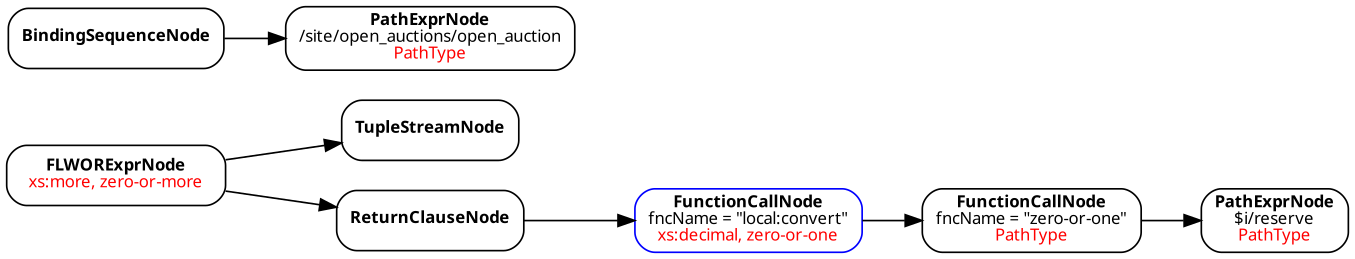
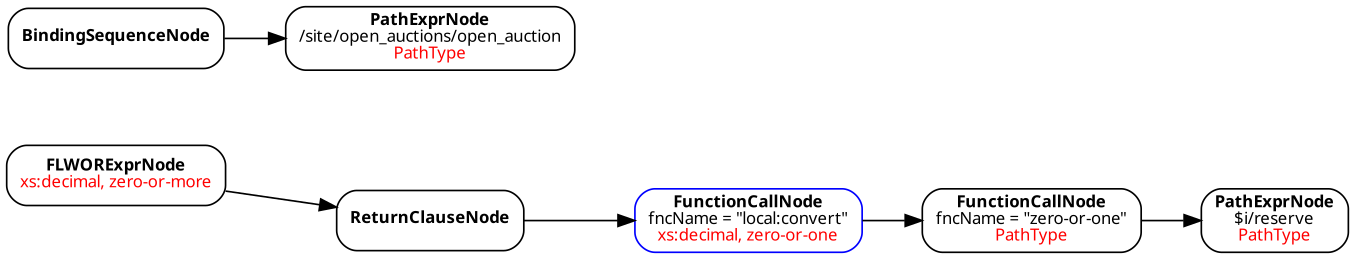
(430, 130) -> none
(116, 182) -> (116, 182)
